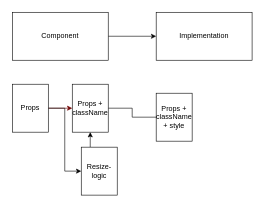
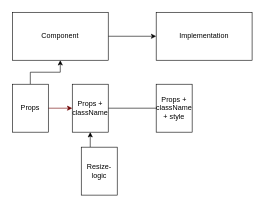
(174, 117) -> (174, 108)
(75, 171) -> (30, 72)
